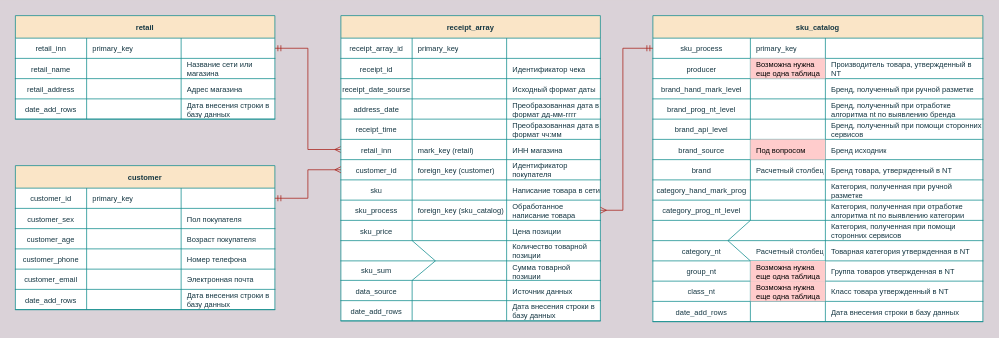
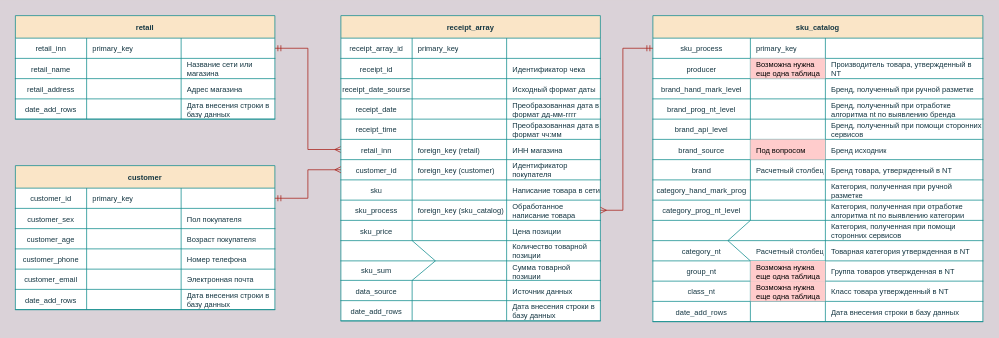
(377, 109) -> (377, 109)
(451, 150) -> (456, 150)
